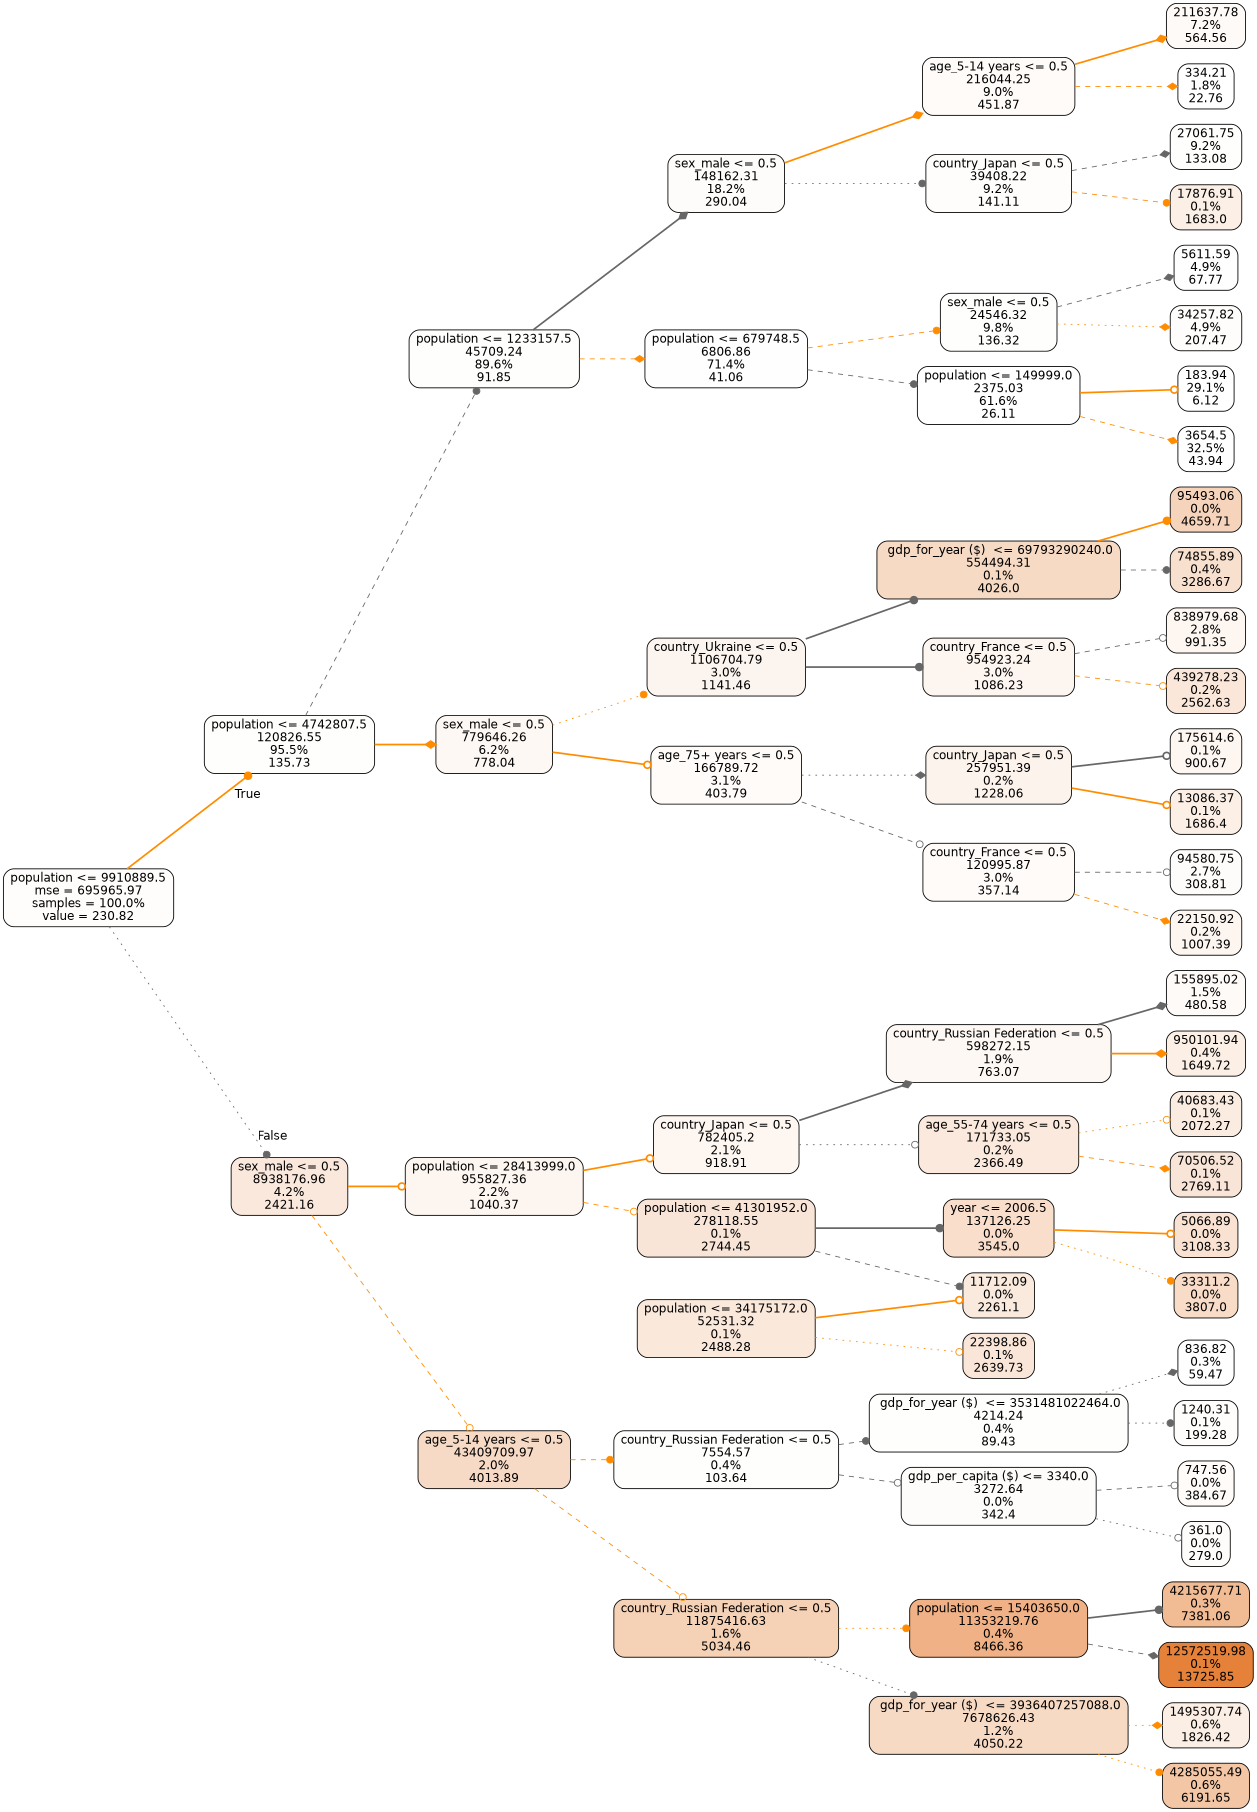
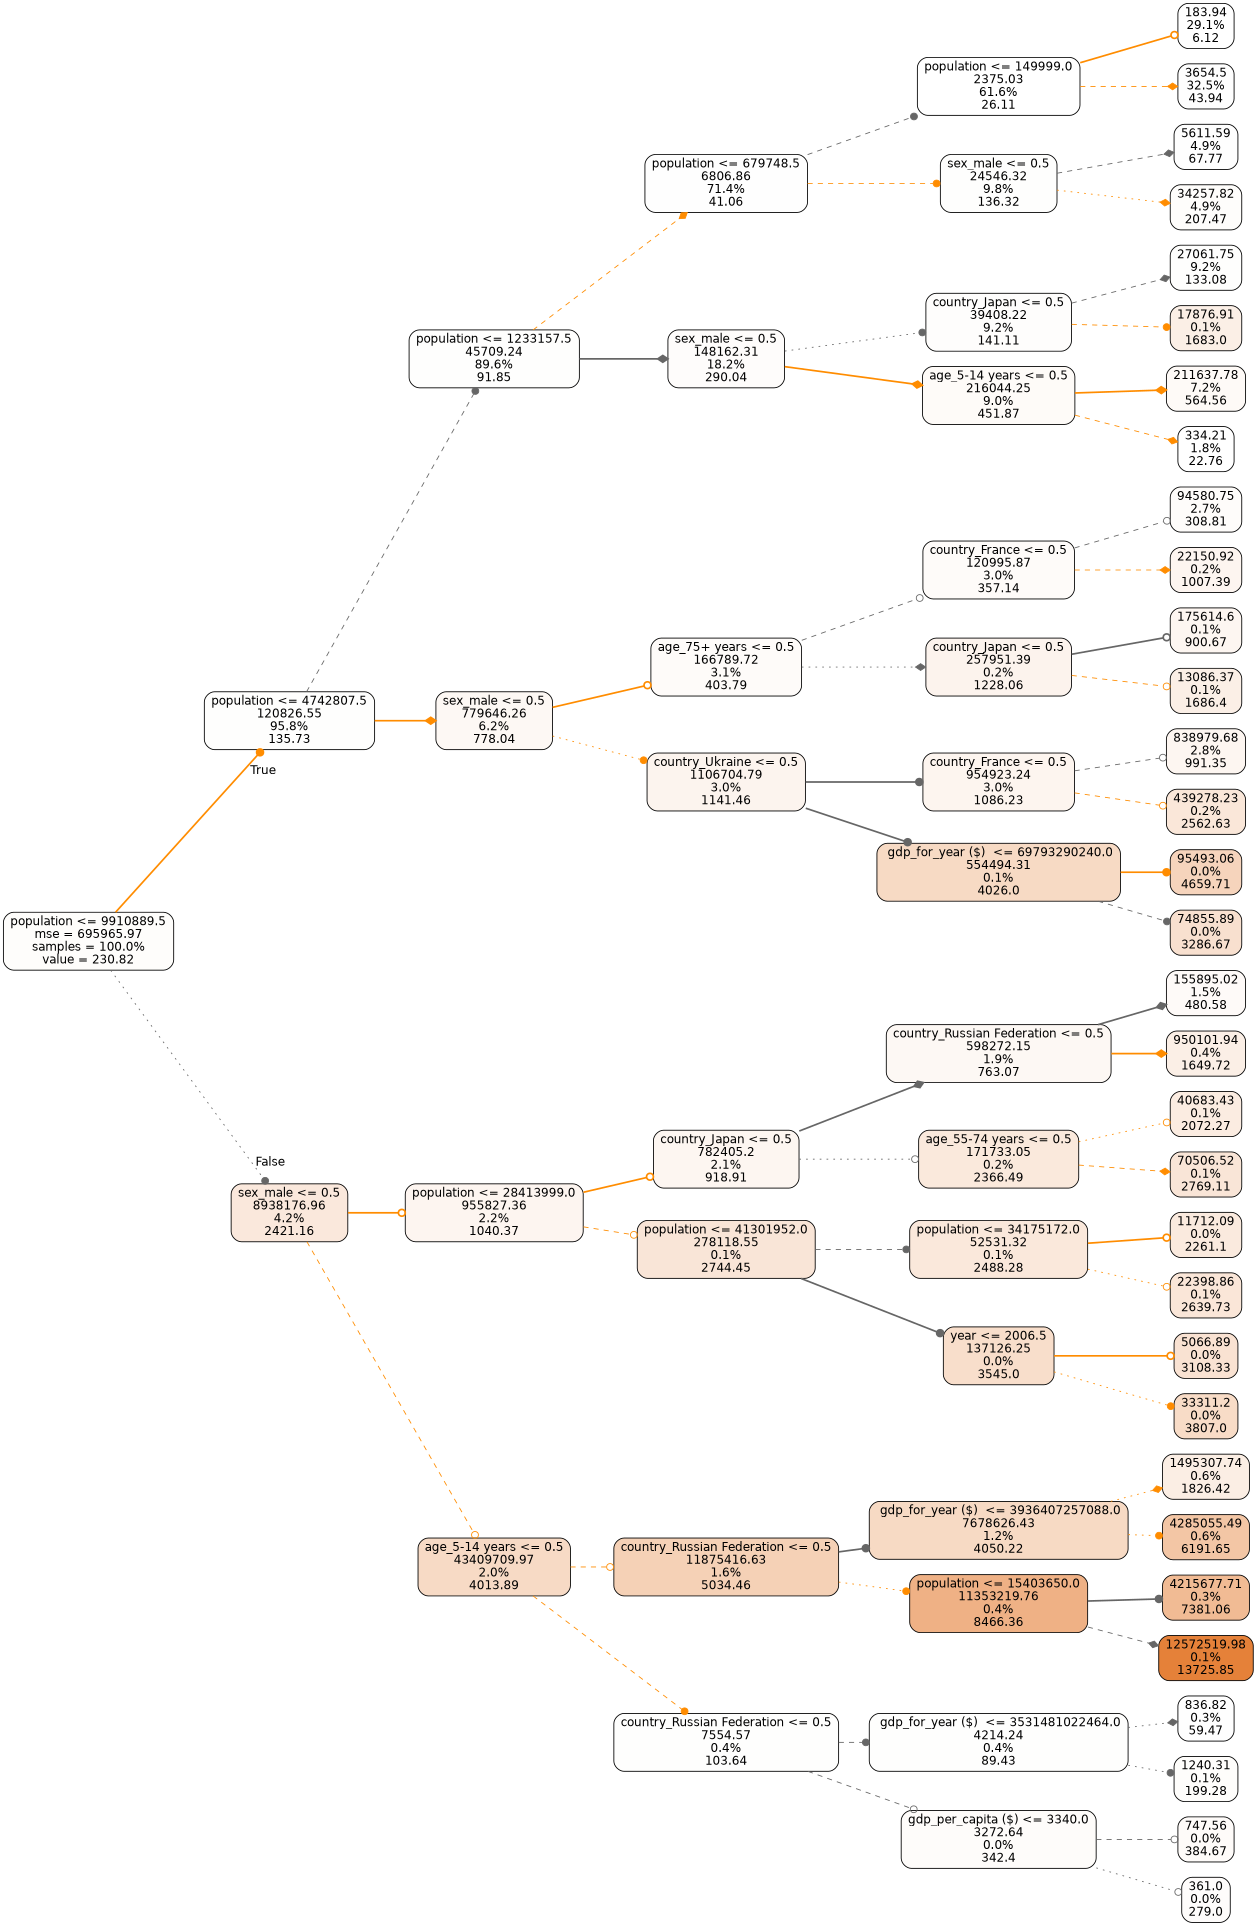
(1206, 570) -> (1206, 933)
(289, 745) -> (289, 721)
(1117, 796) -> (1117, 681)
(886, 1269) -> (859, 1249)
(859, 1676) -> (851, 1550)
